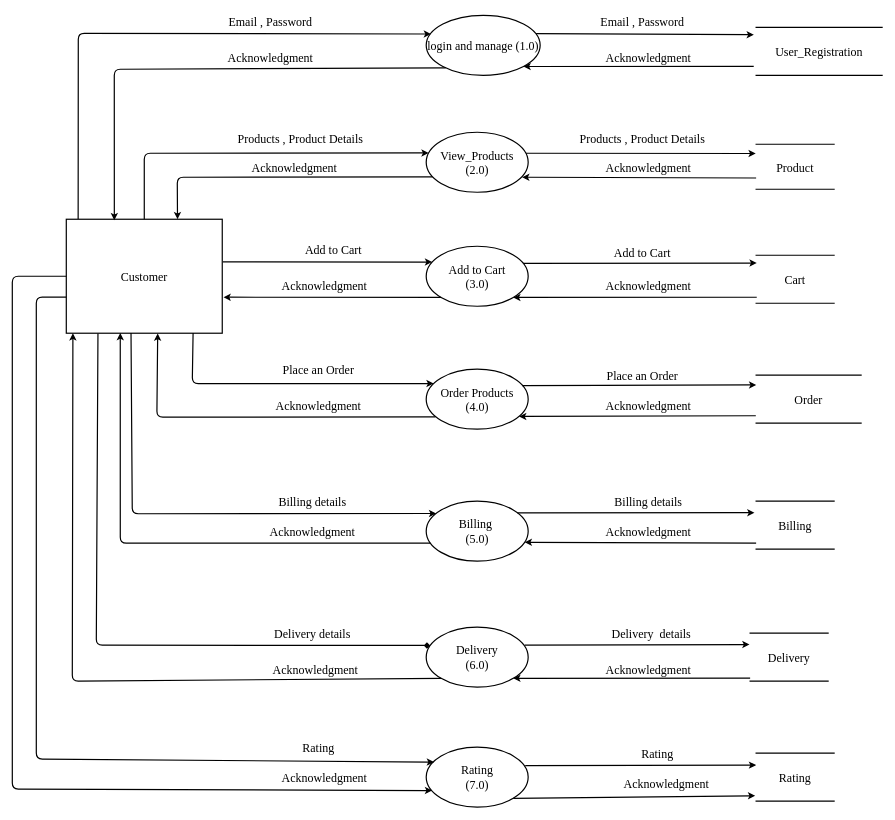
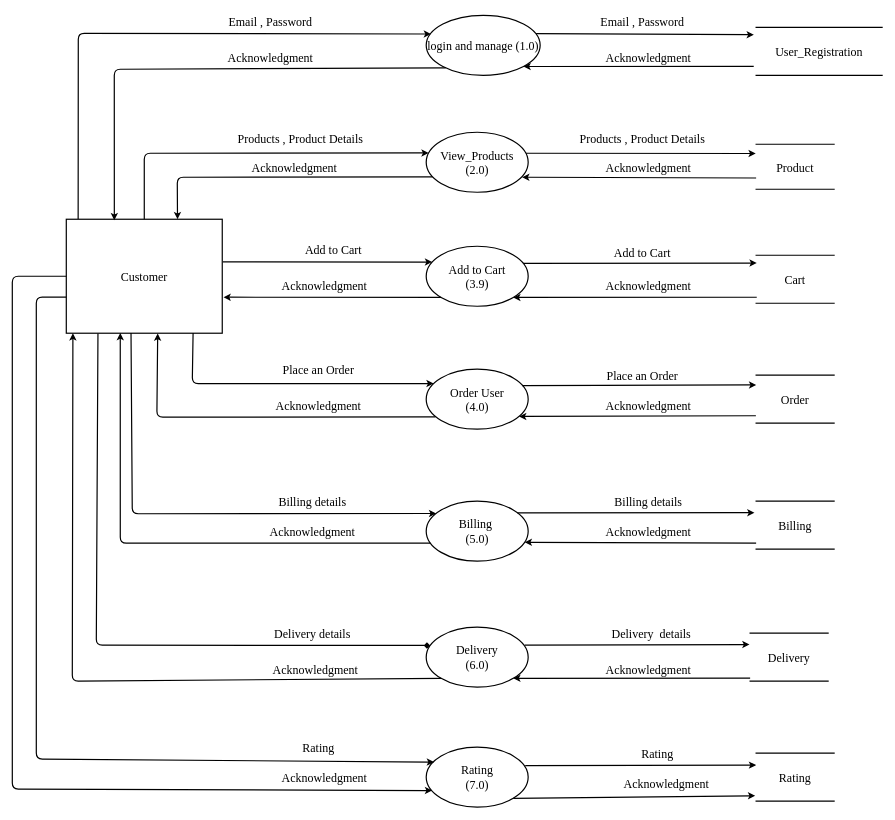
(477, 276) -> (477, 276)
(477, 399) -> (477, 399)
(809, 399) -> (795, 399)
